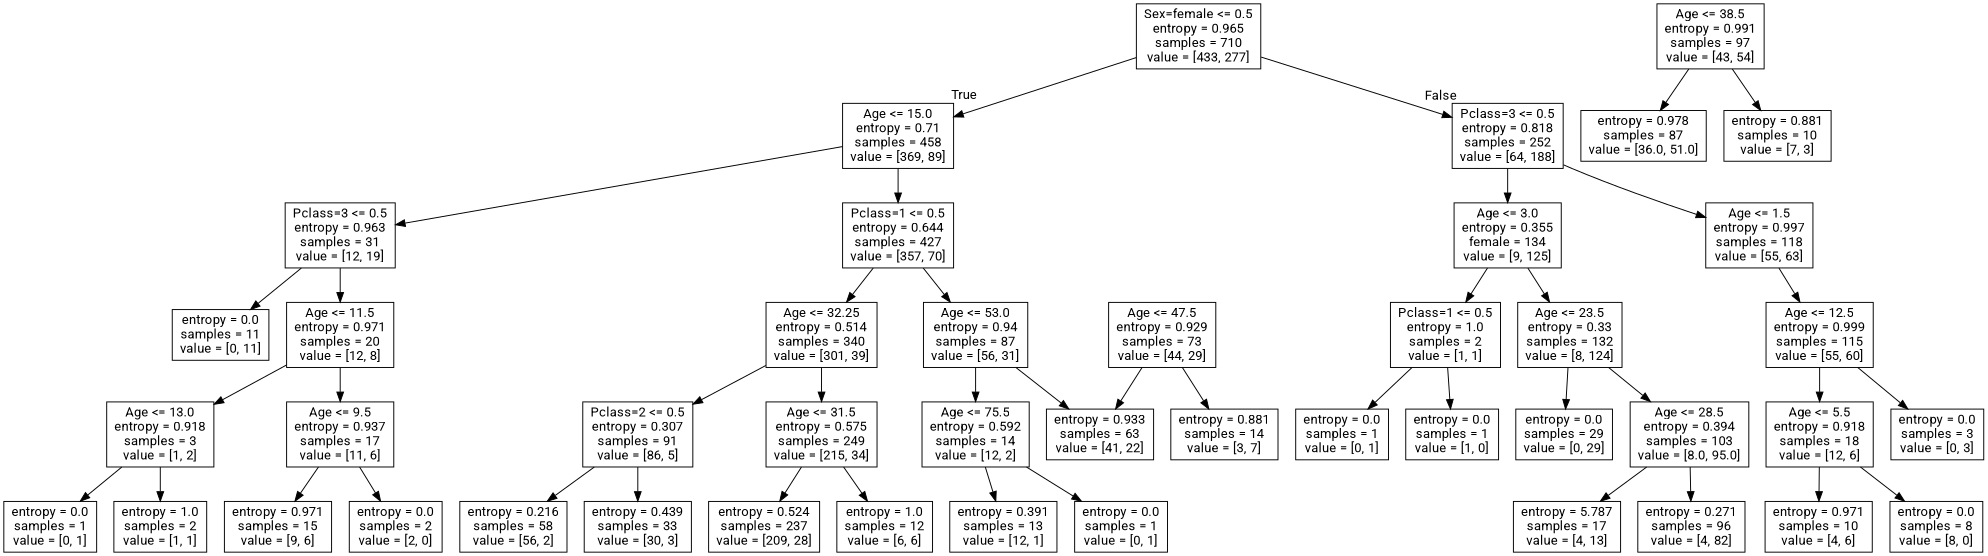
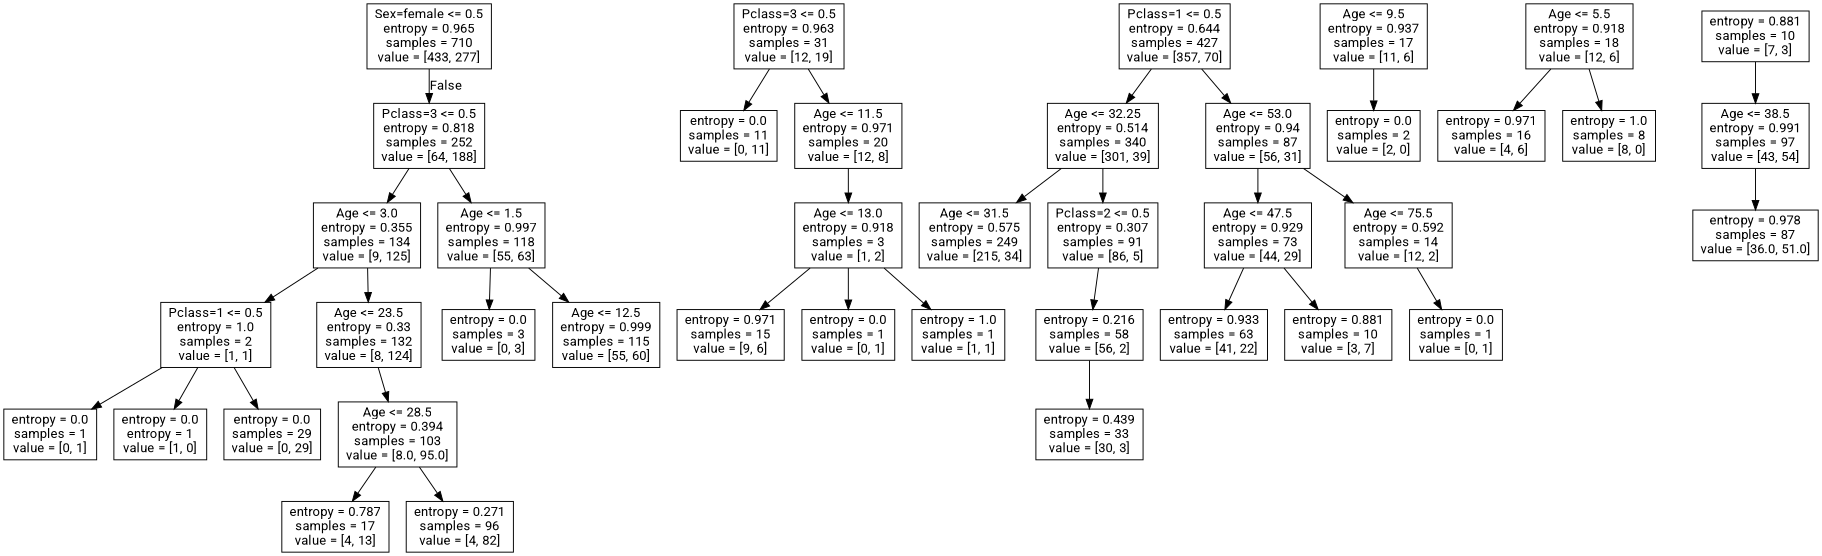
(1744, 86) -> (1756, 78)
(898, 136) -> none
(1508, 235) -> (367, 235)
(340, 380) -> none
(1820, 380) -> none
(1567, 384) -> (244, 384)
(1039, 385) -> (1258, 181)
(1879, 385) -> (490, 284)
(1224, 434) -> (1338, 335)
(1452, 434) -> (160, 434)
(638, 479) -> (1089, 380)
(309, 480) -> (789, 286)
(160, 527) -> (958, 335)
(764, 527) -> none
(885, 527) -> none
(1003, 527) -> none
(1567, 527) -> (335, 527)
(1819, 527) -> (1491, 136)
(1936, 527) -> (1609, 136)
